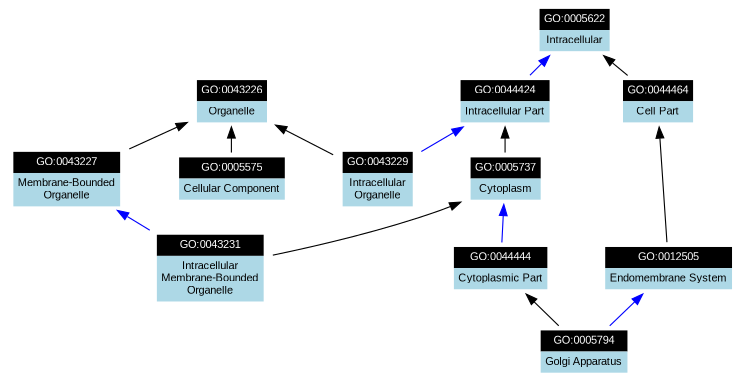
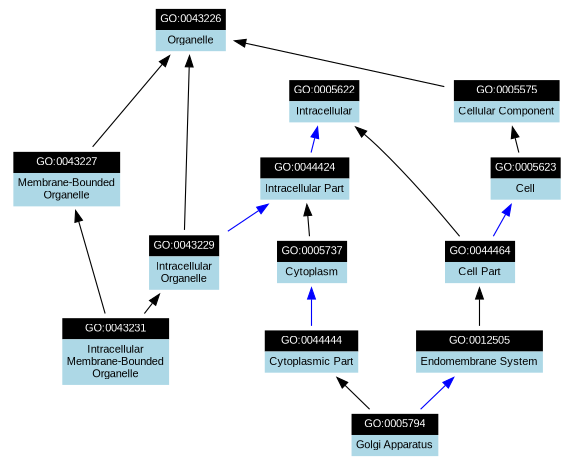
none -> (525, 179)
(139, 223) -> (92, 267)
(362, 234) -> (148, 308)
